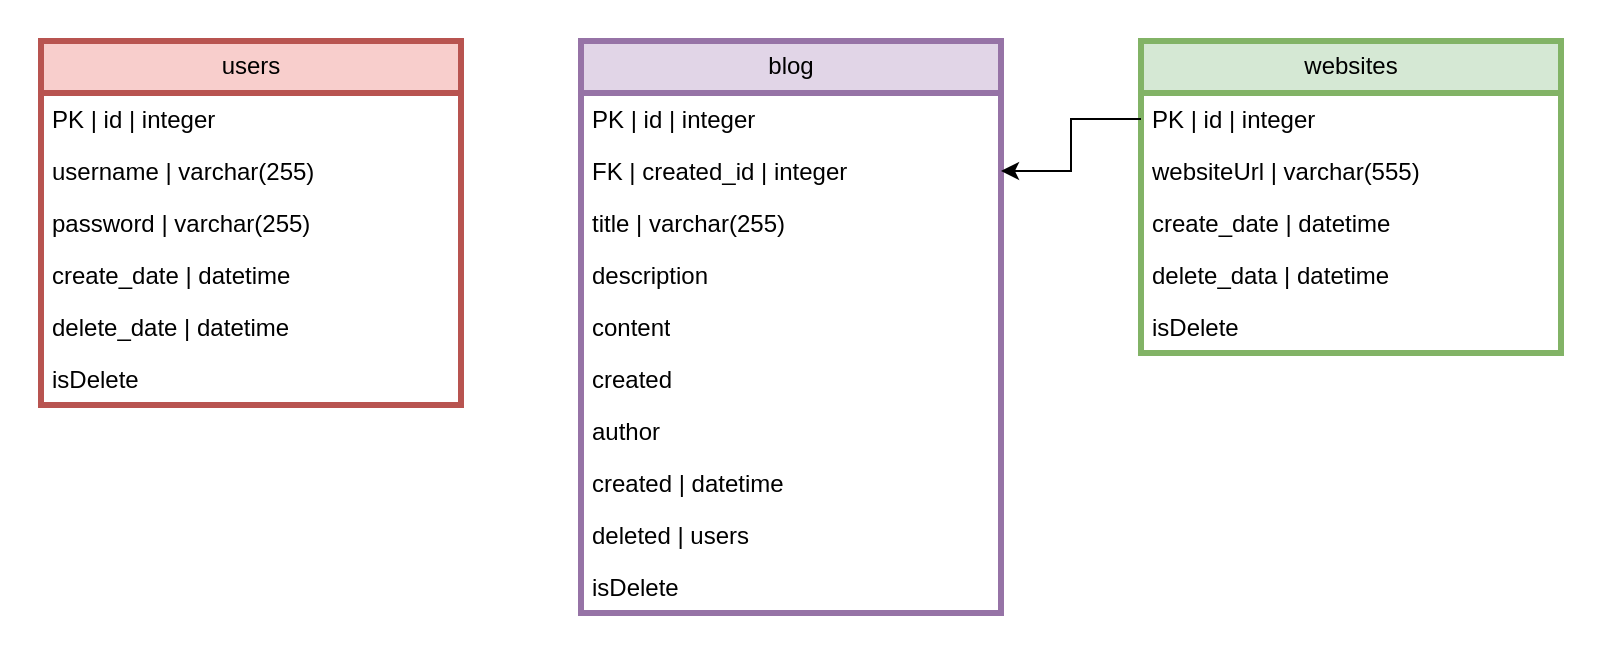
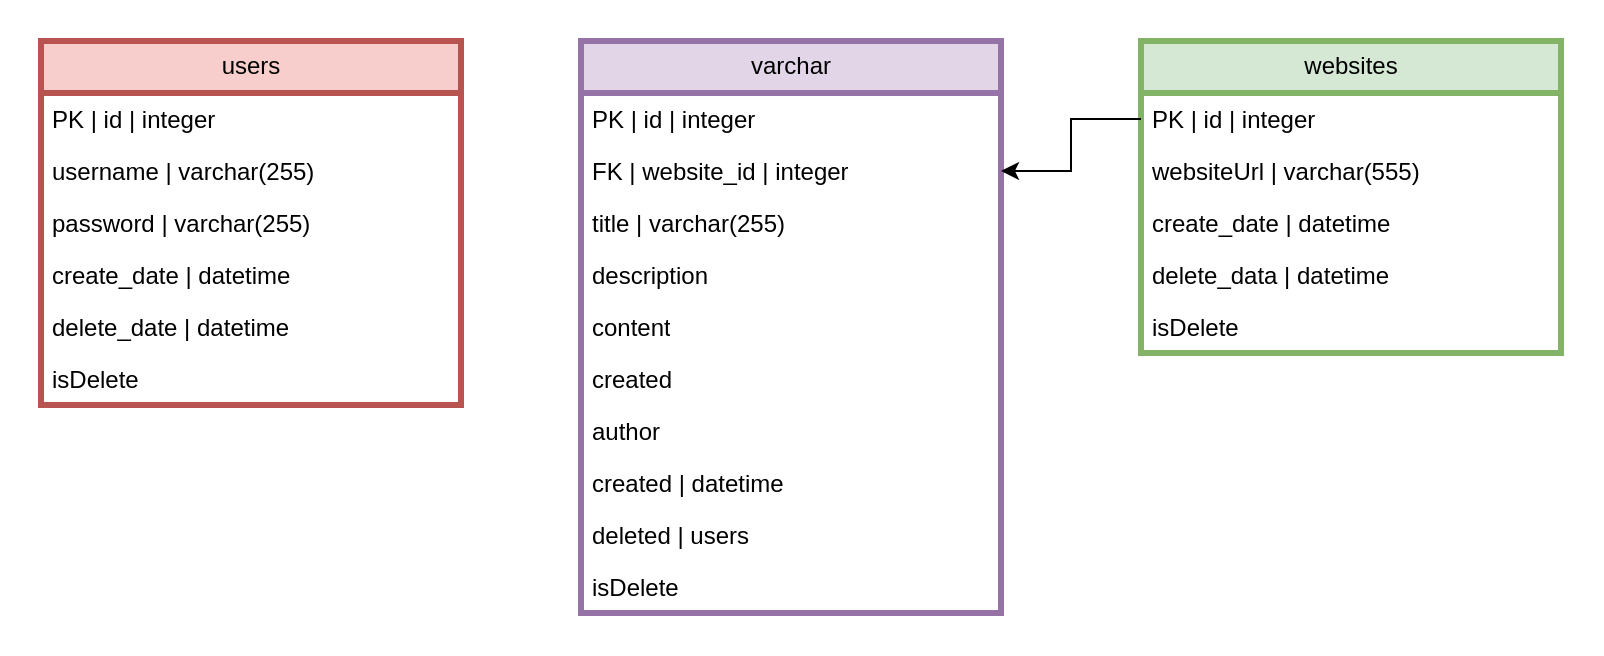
(792, 67) -> (792, 67)
(736, 173) -> (733, 173)
